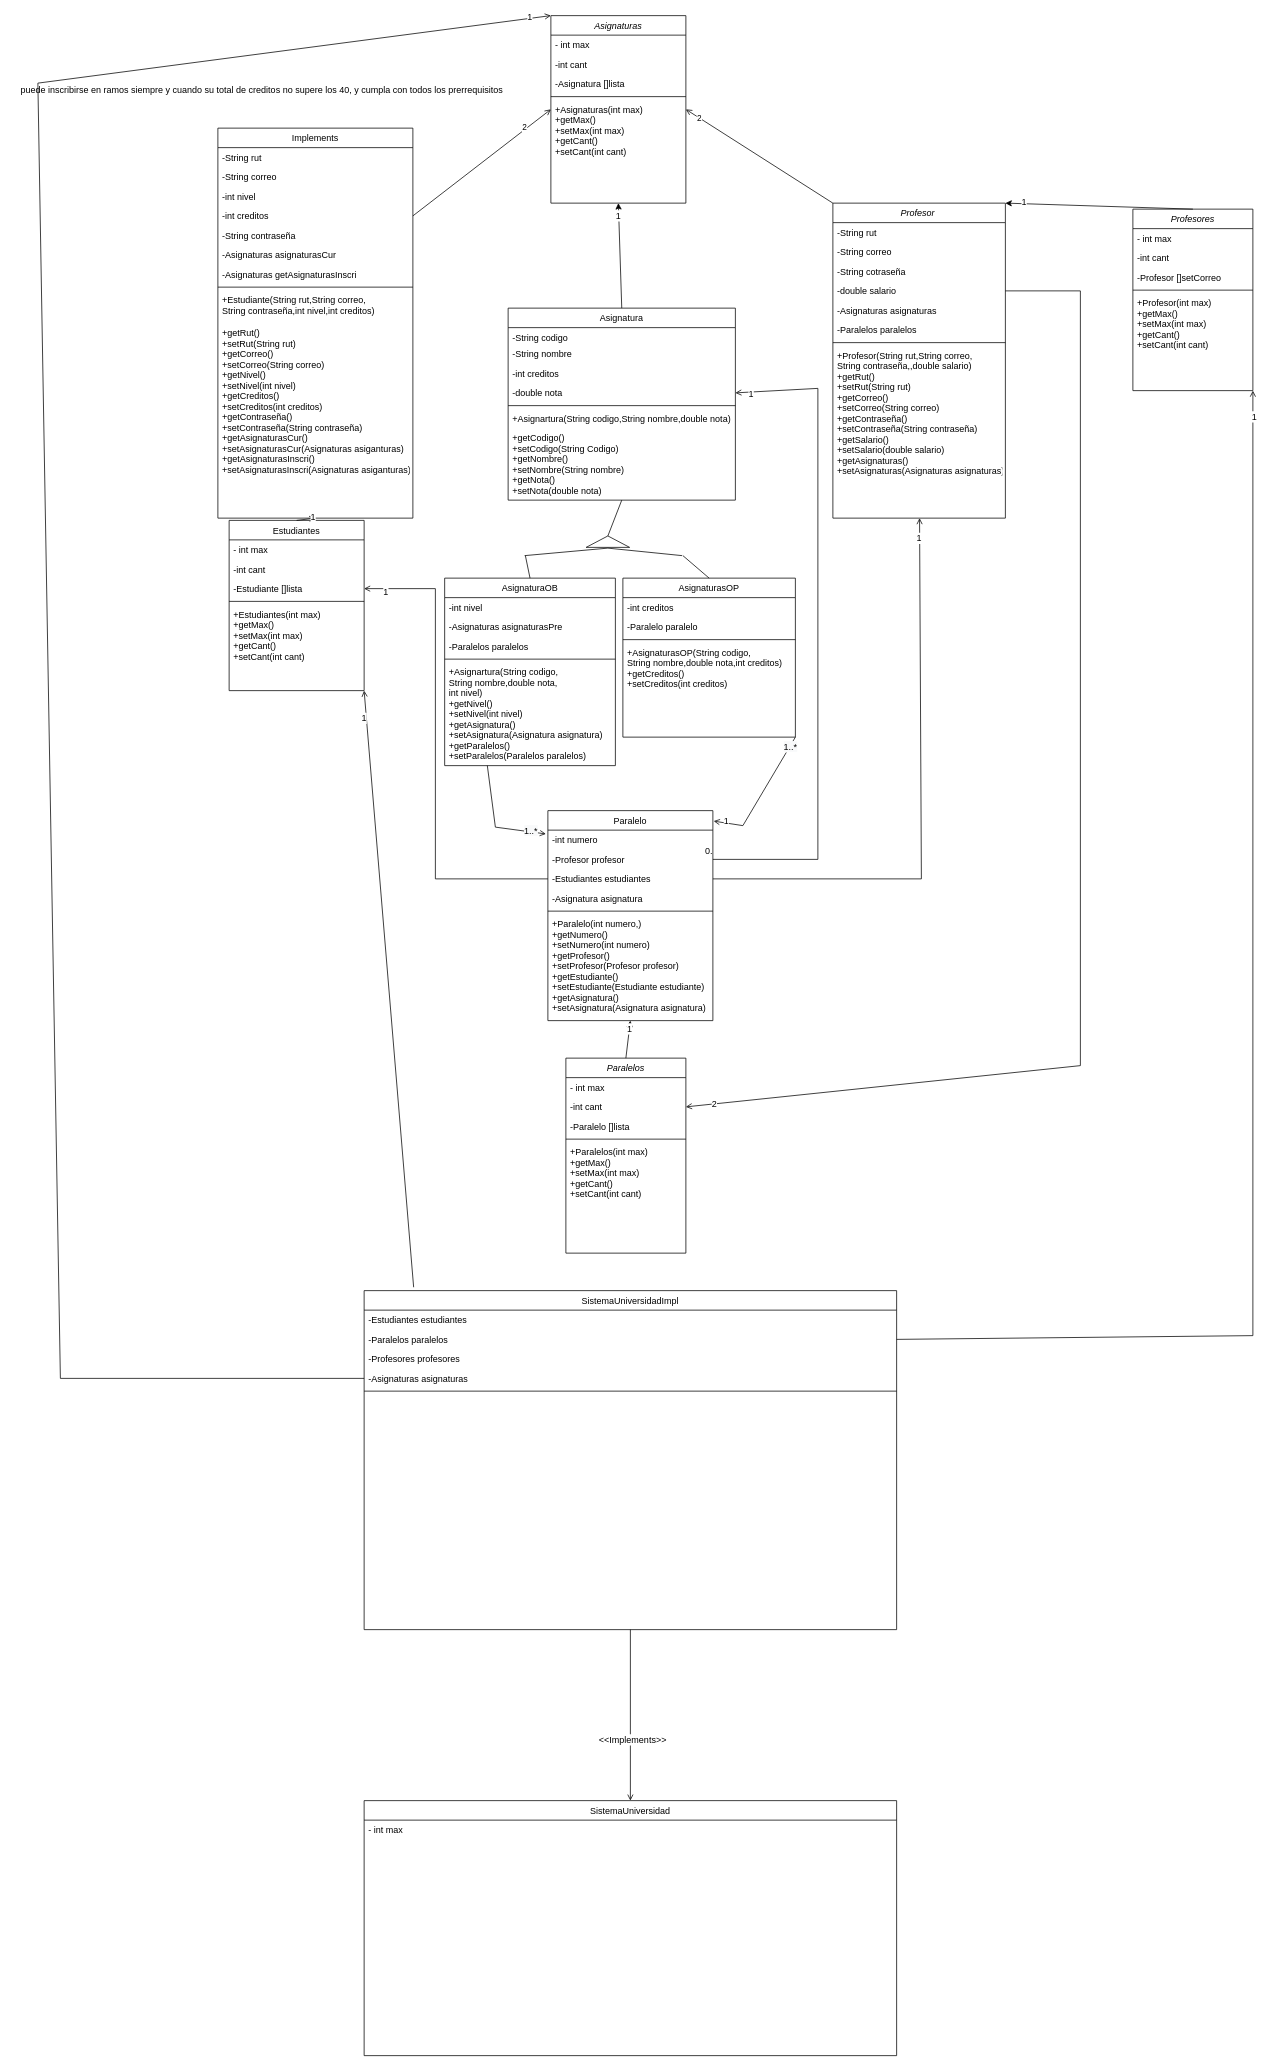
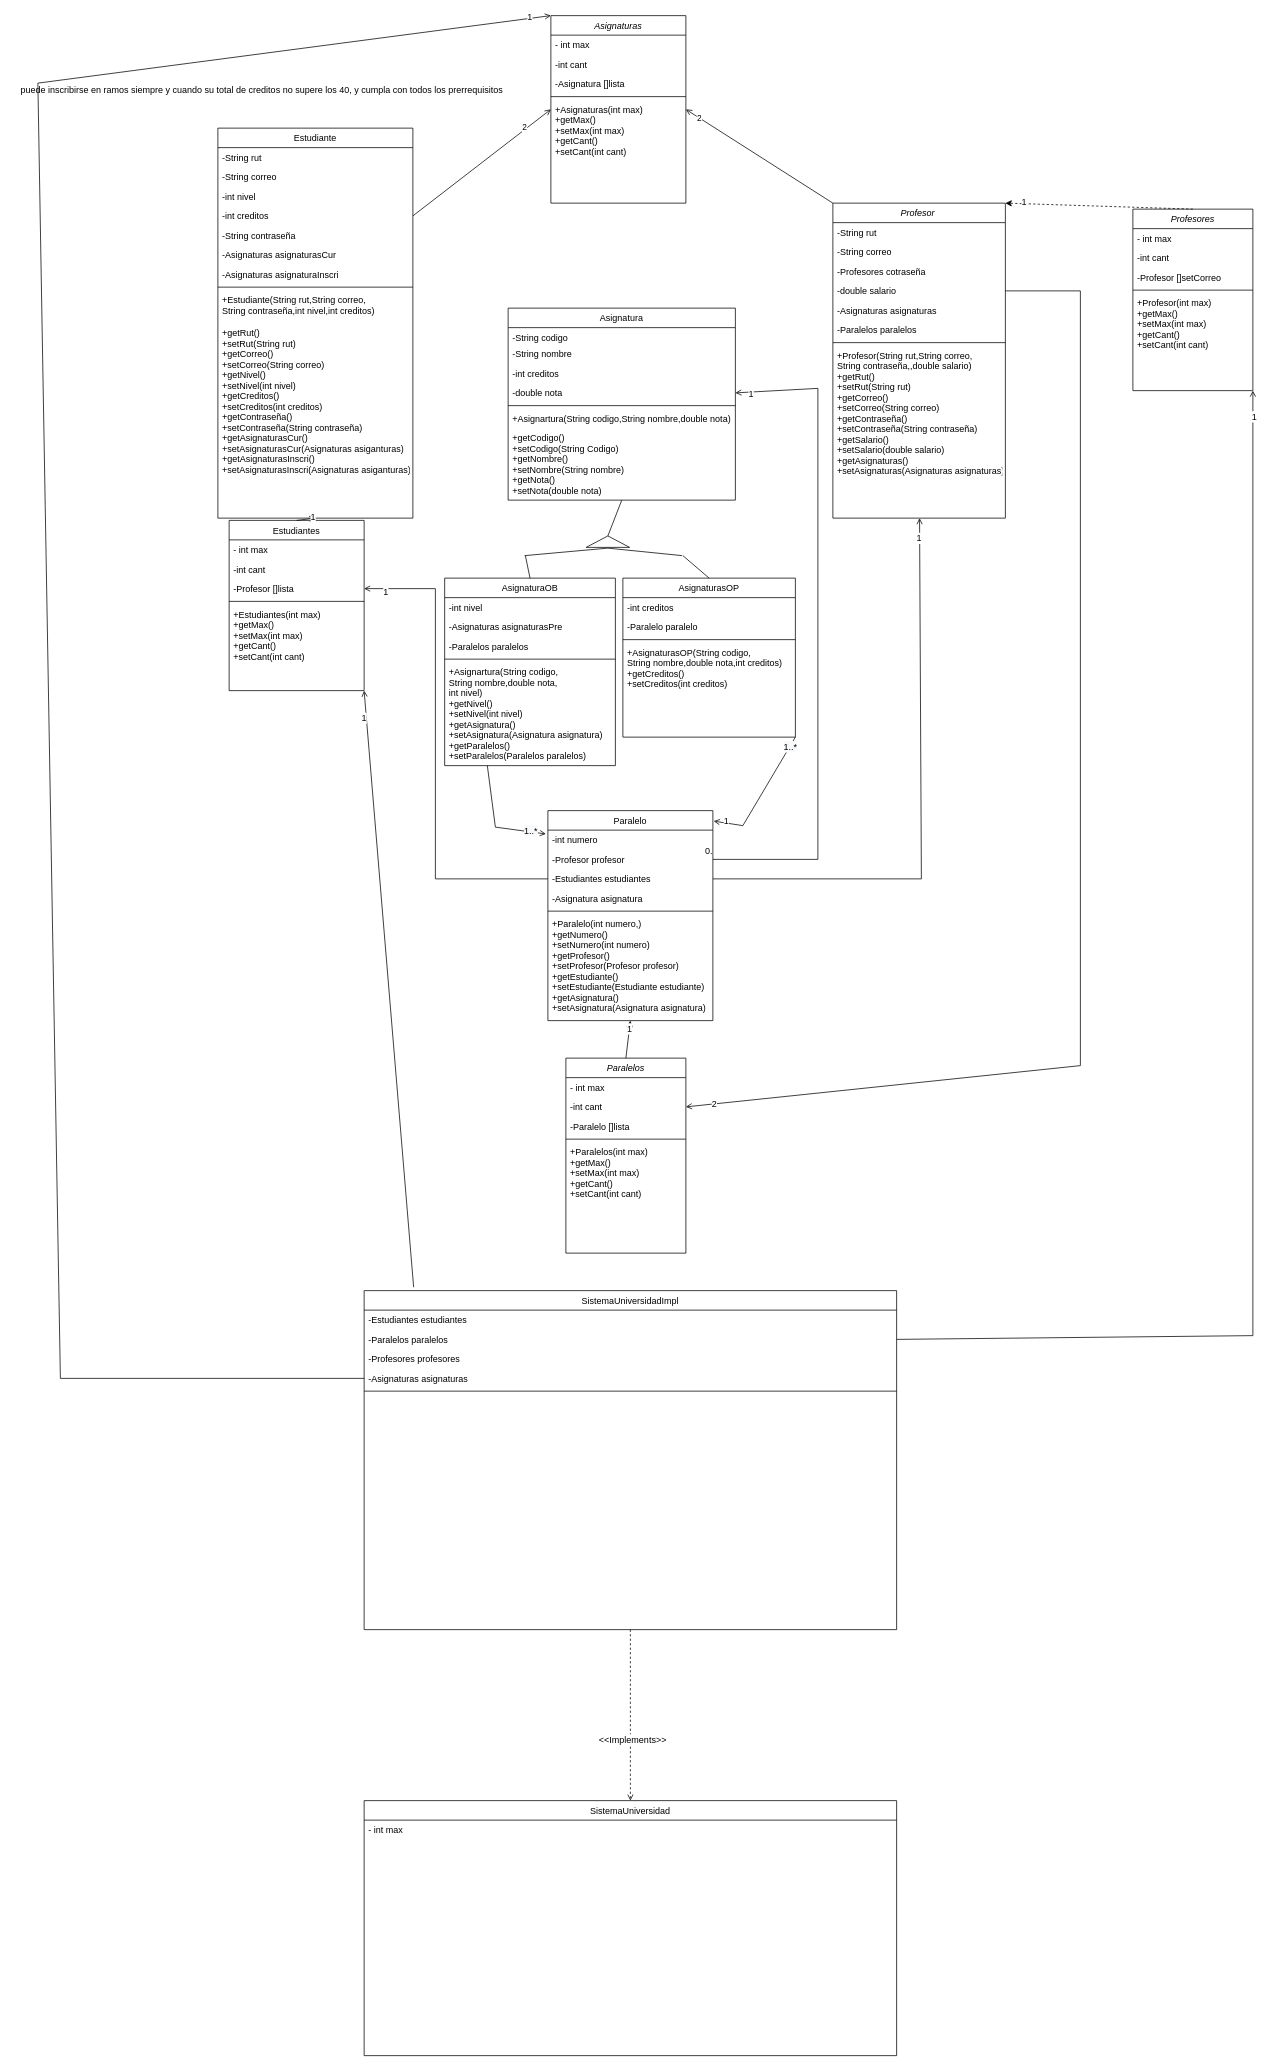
(315, 138) -> (315, 138)
(1096, 206) -> (1096, 206)
(620, 258) -> none
(878, 272) -> (889, 272)
(300, 275) -> (290, 275)
(276, 589) -> (273, 589)
(630, 1682) -> (630, 1682)
